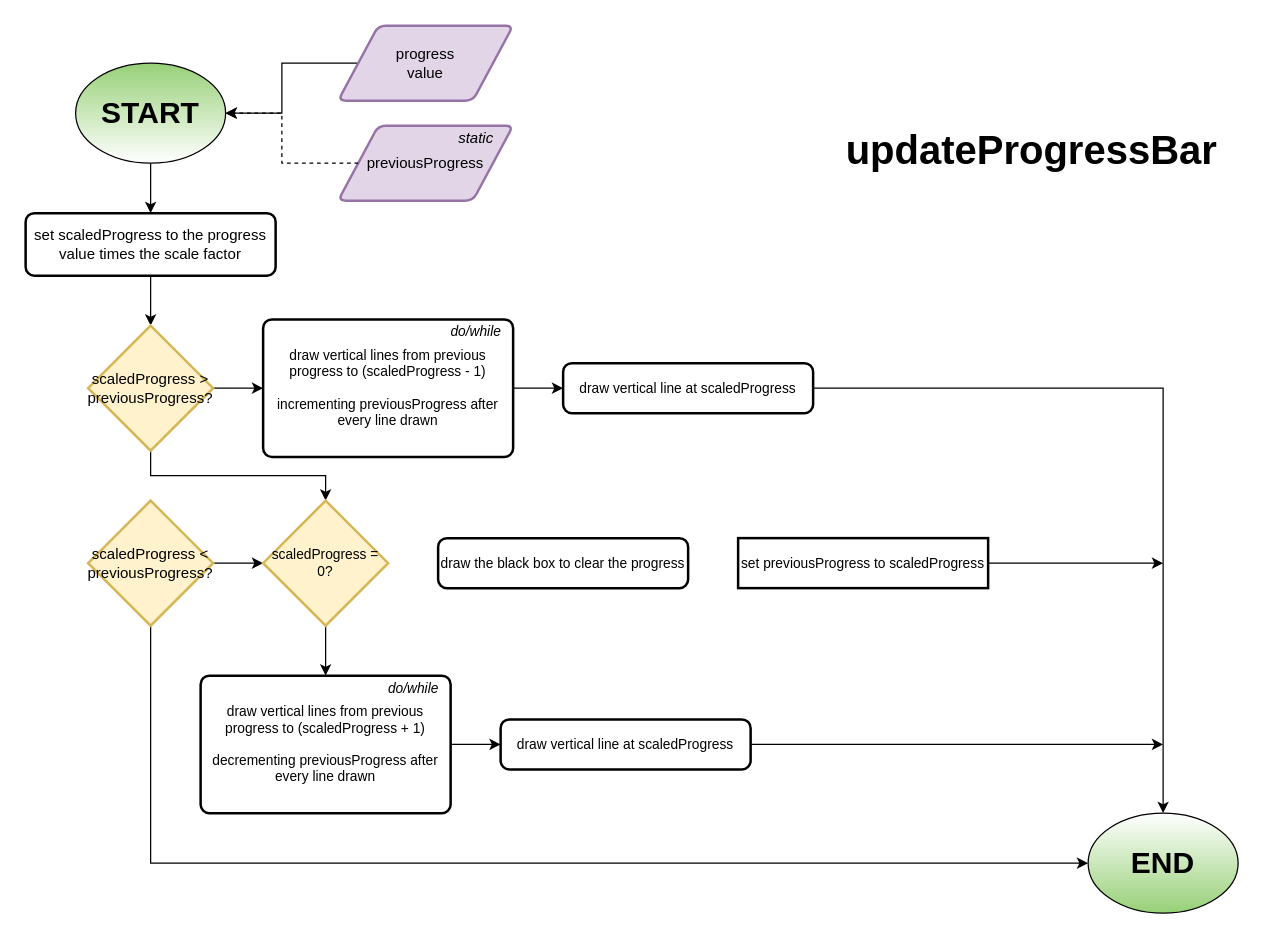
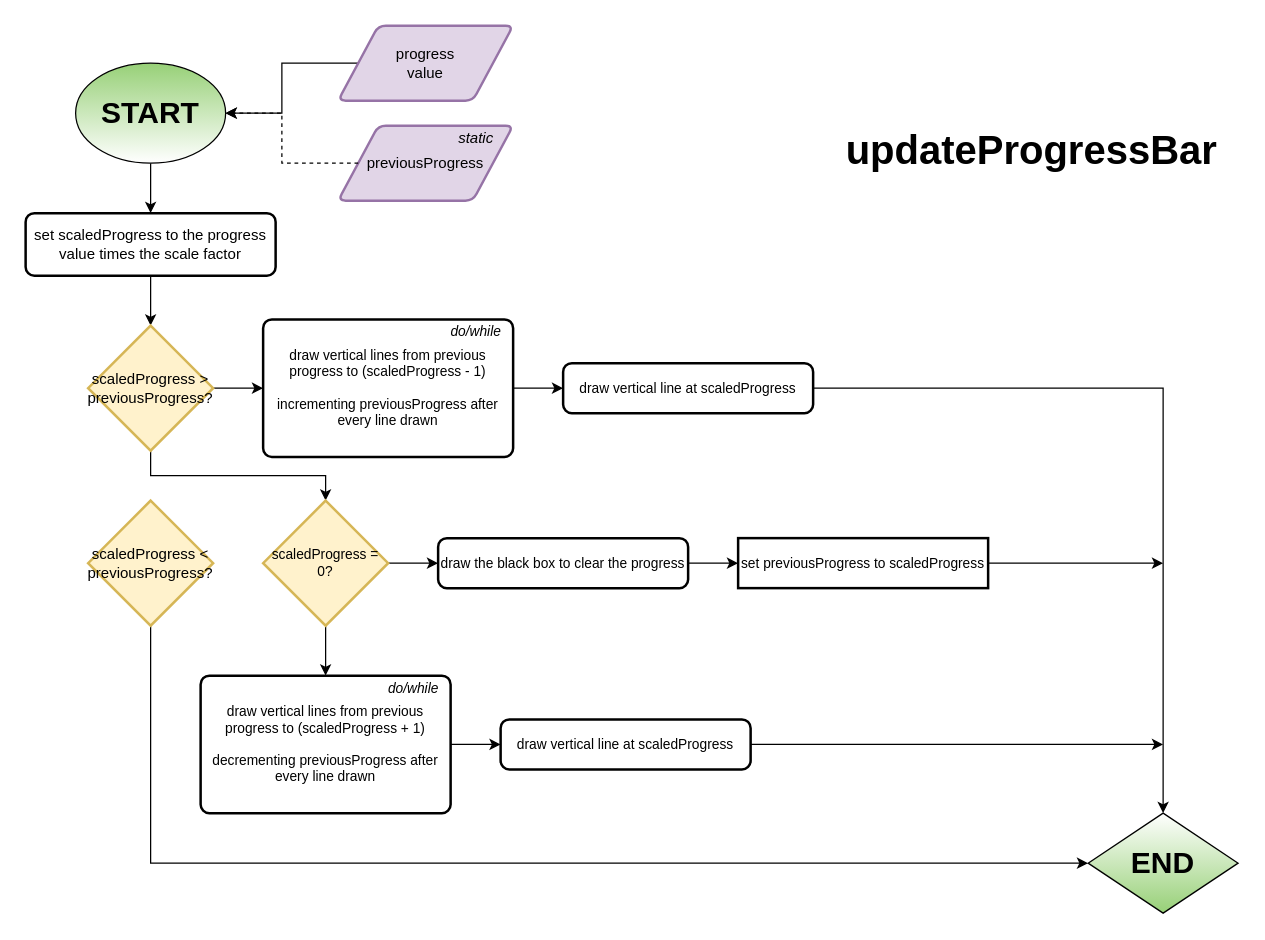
(234, 563) -> none
none -> (409, 563)
none -> (709, 563)
(1163, 863) -> (1163, 863)
